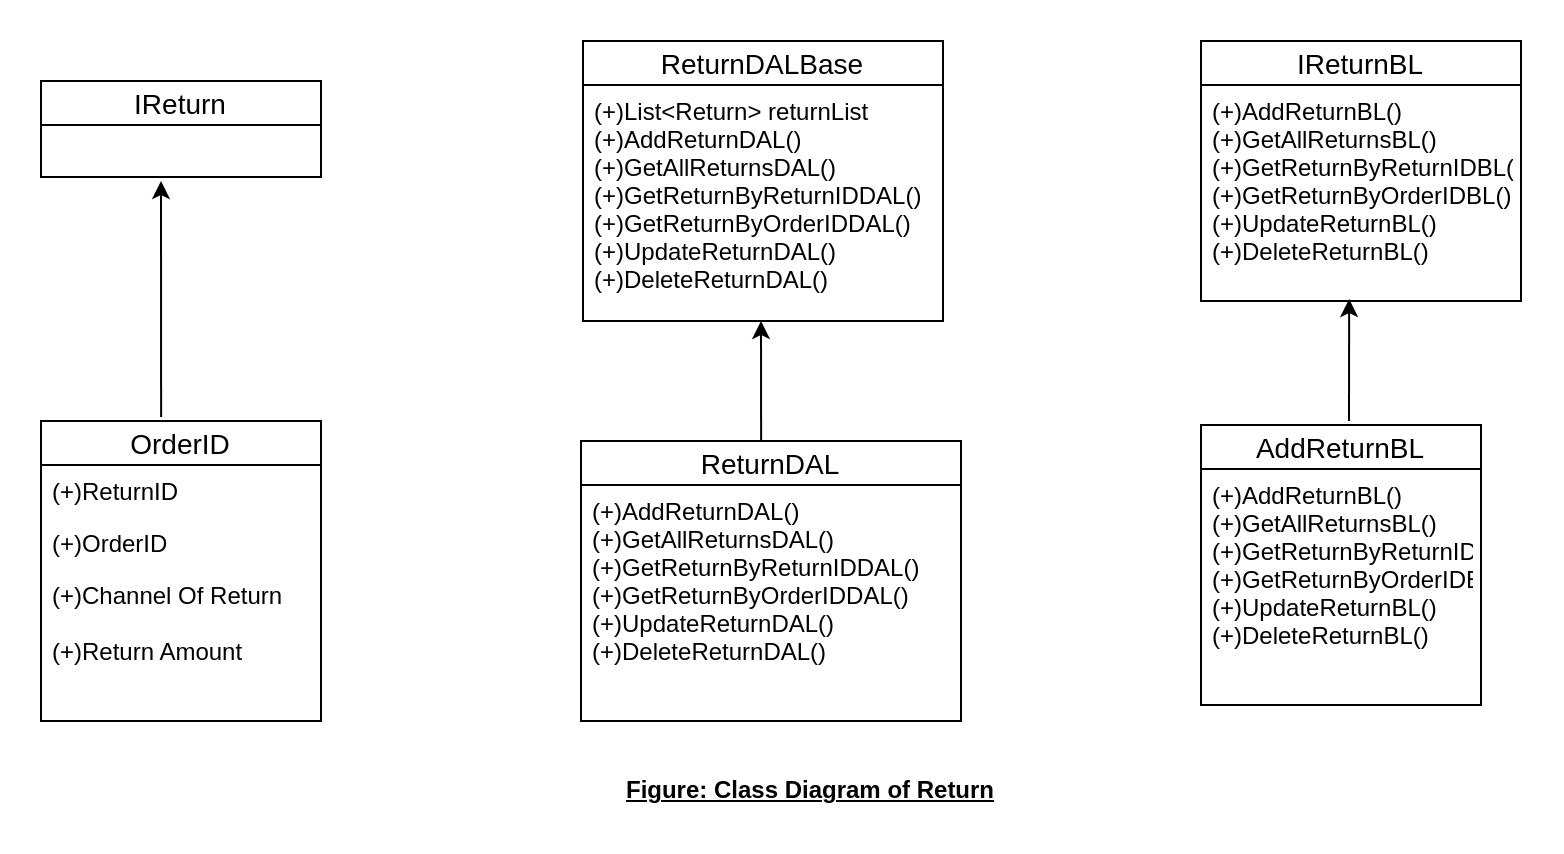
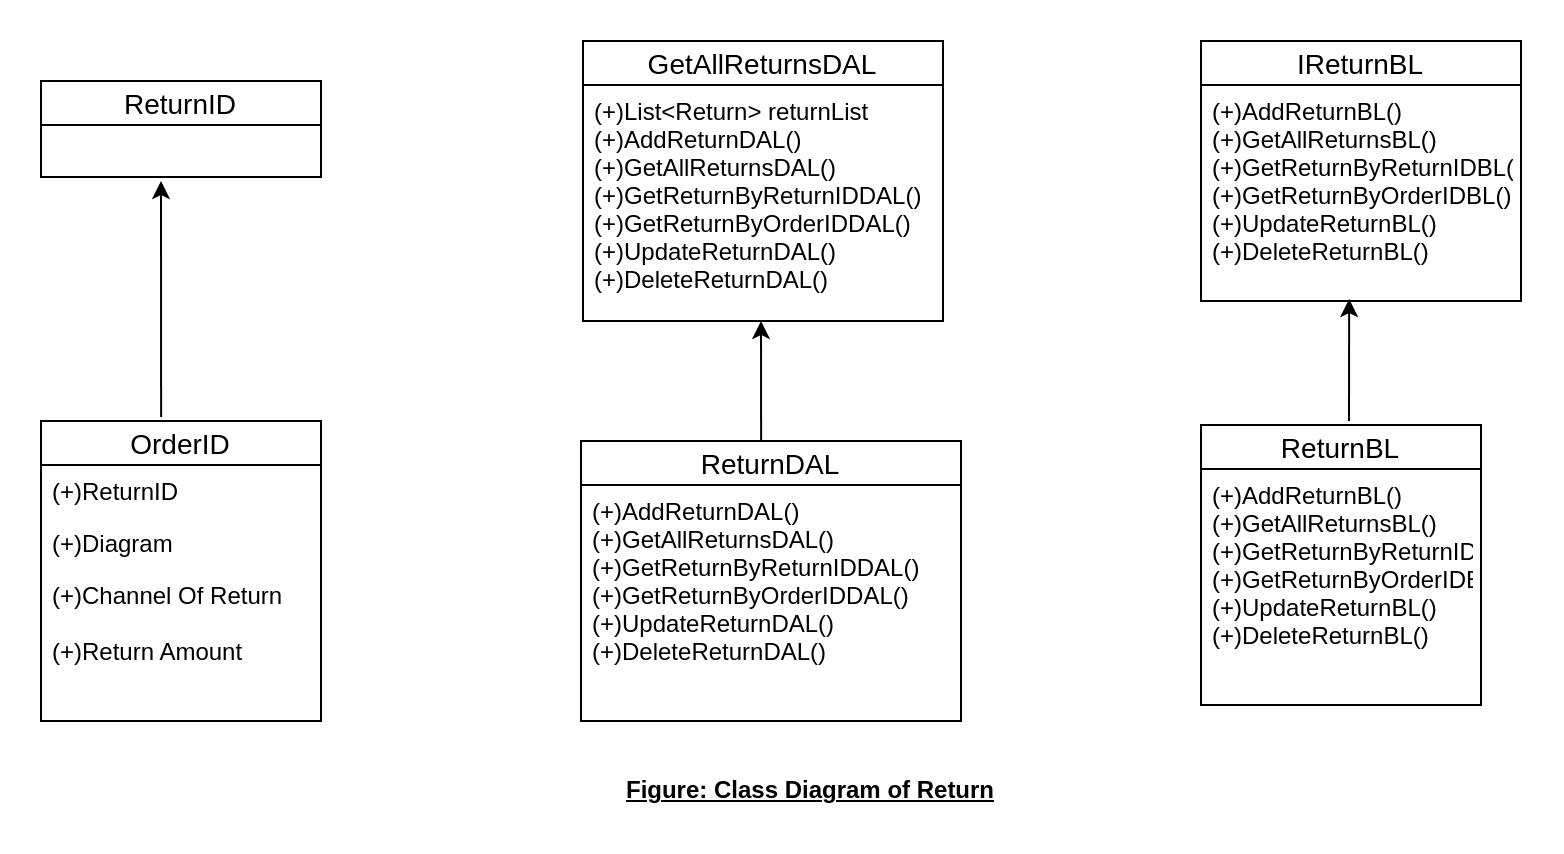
(762, 65) -> (762, 65)
(180, 105) -> (180, 105)
(1340, 449) -> (1340, 449)
(119, 544) -> (116, 544)
